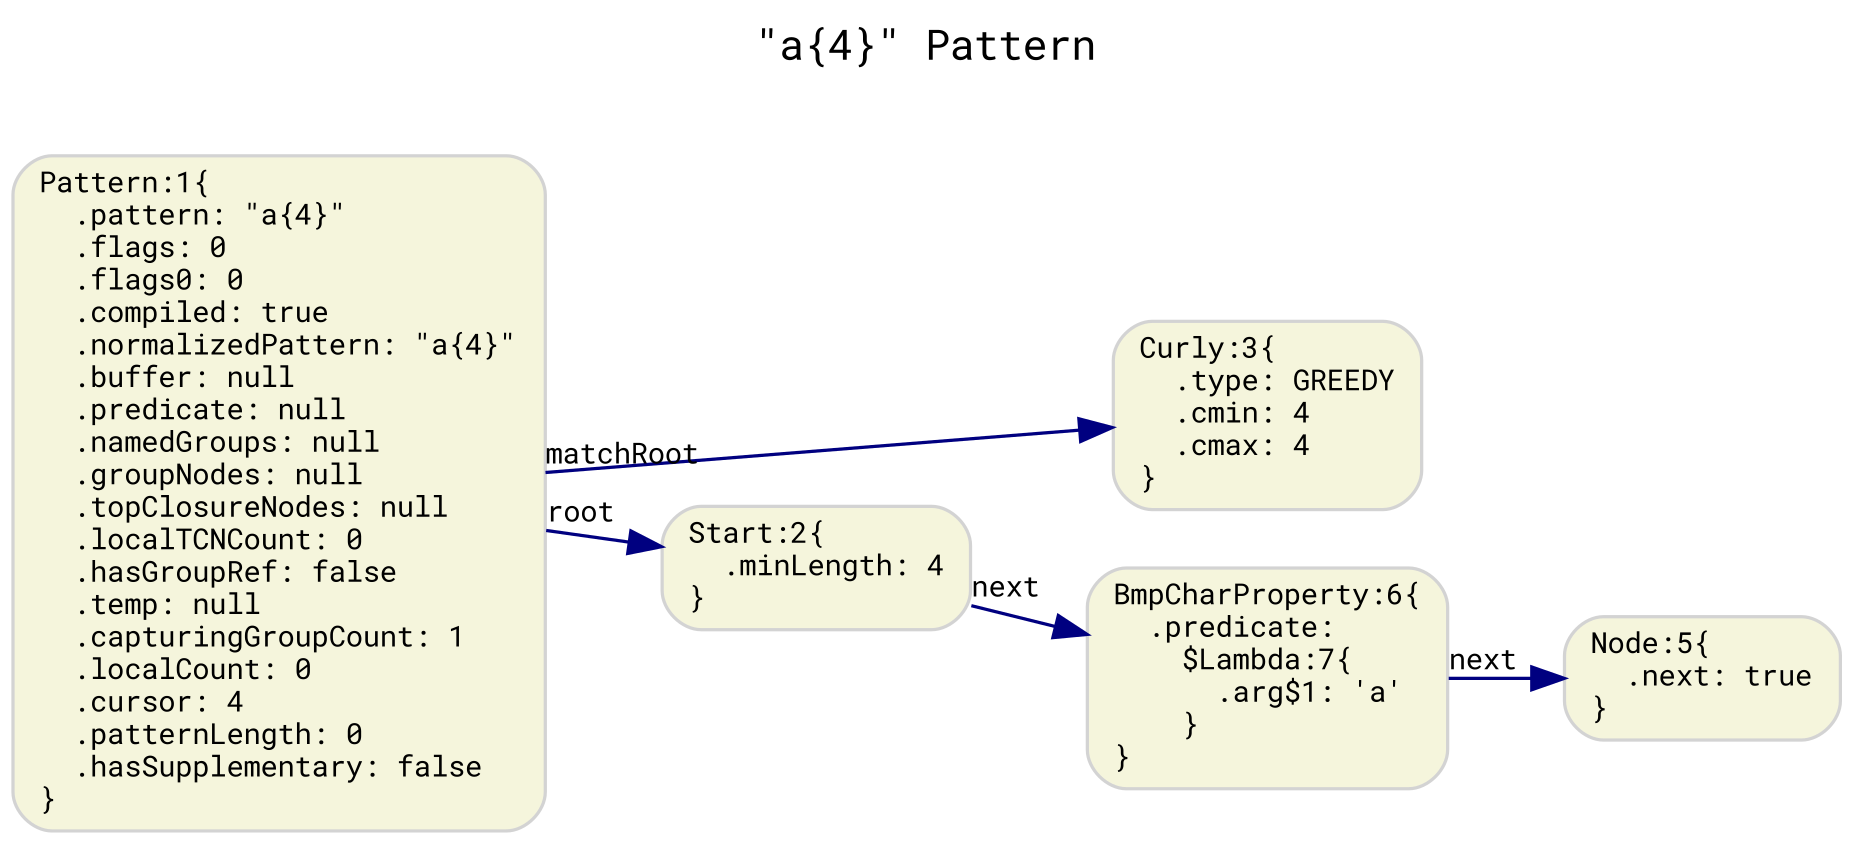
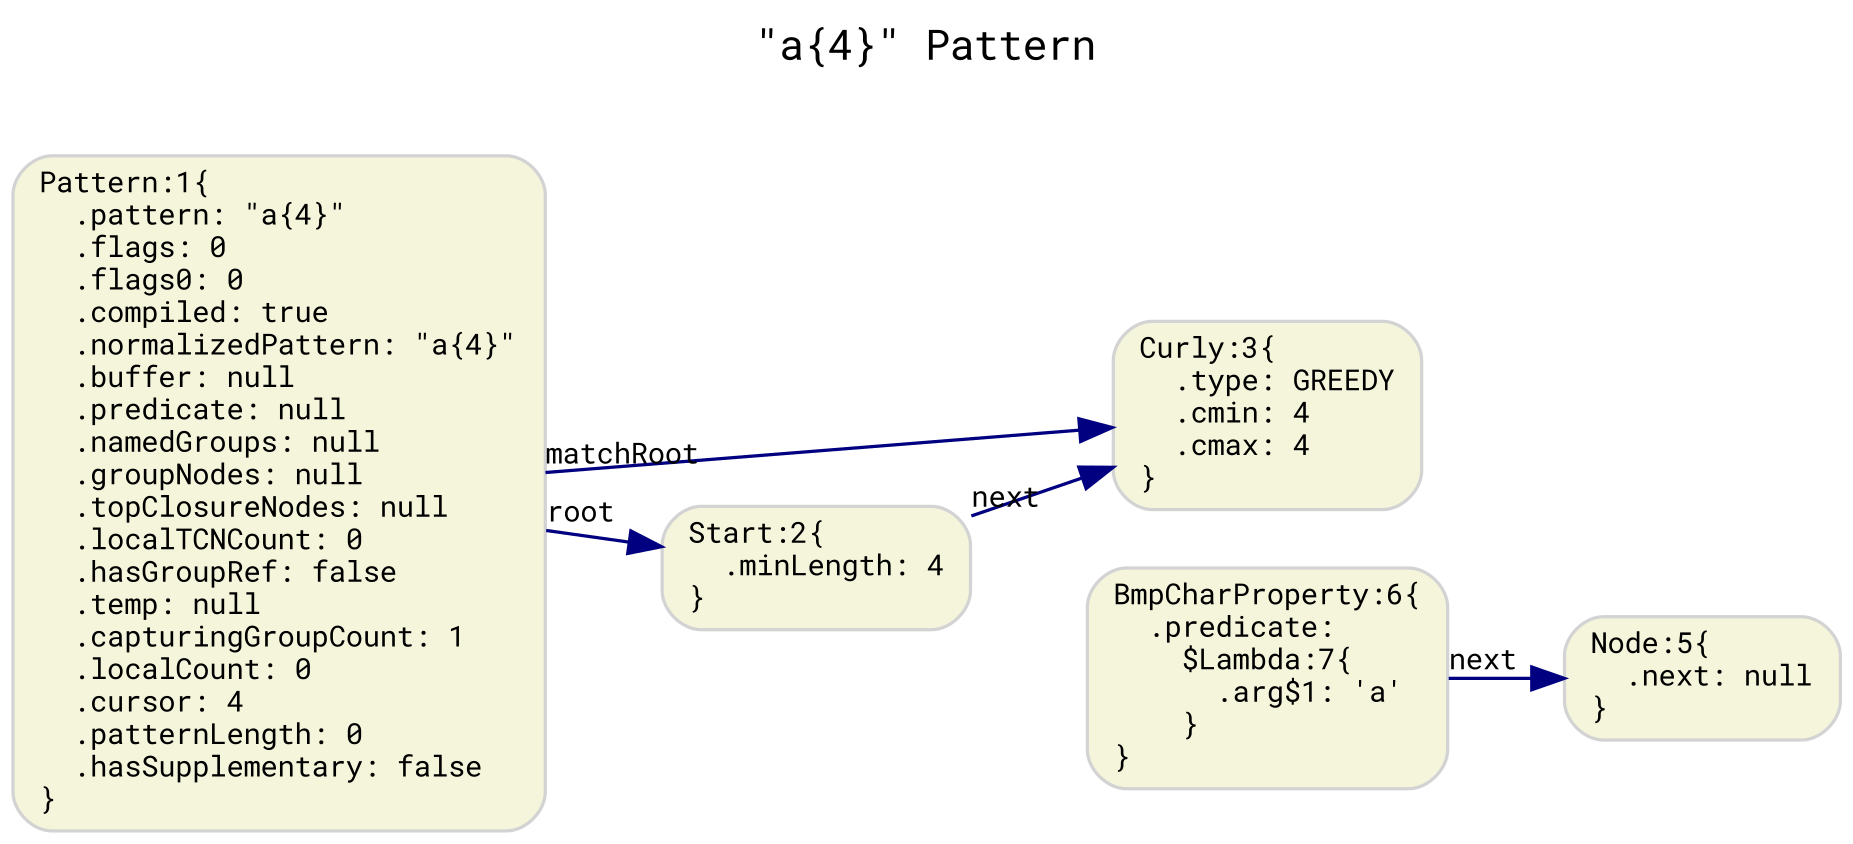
(1013, 616) -> (1026, 497)
(1702, 678) -> (1702, 678)
